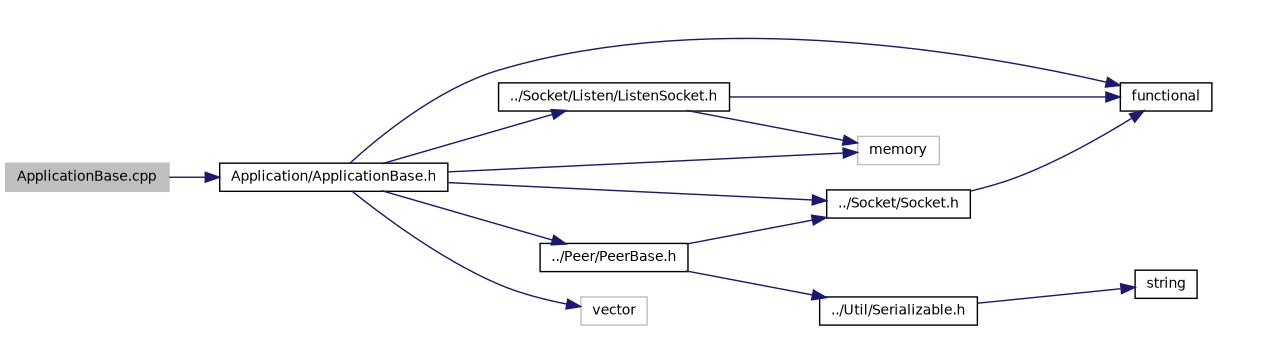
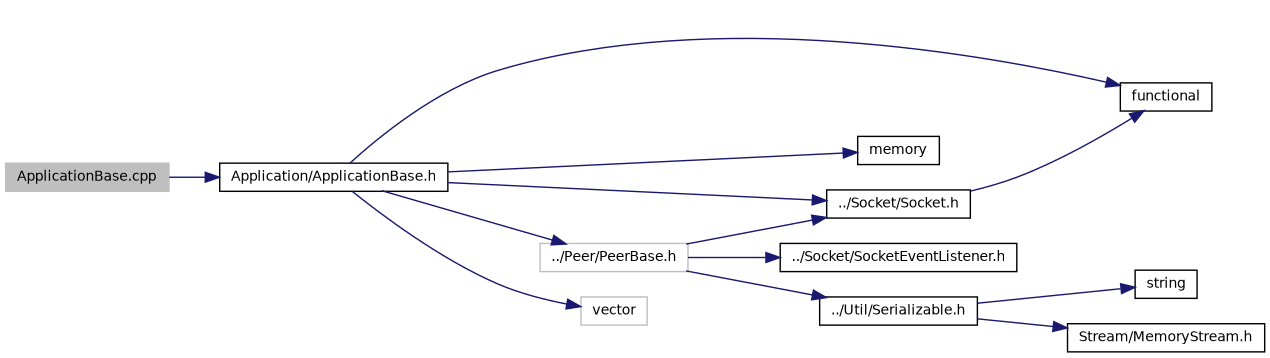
(614, 97) -> none
(899, 150) -> (899, 150)
(614, 258) -> (614, 258)
none -> (899, 258)
none -> (1166, 338)
